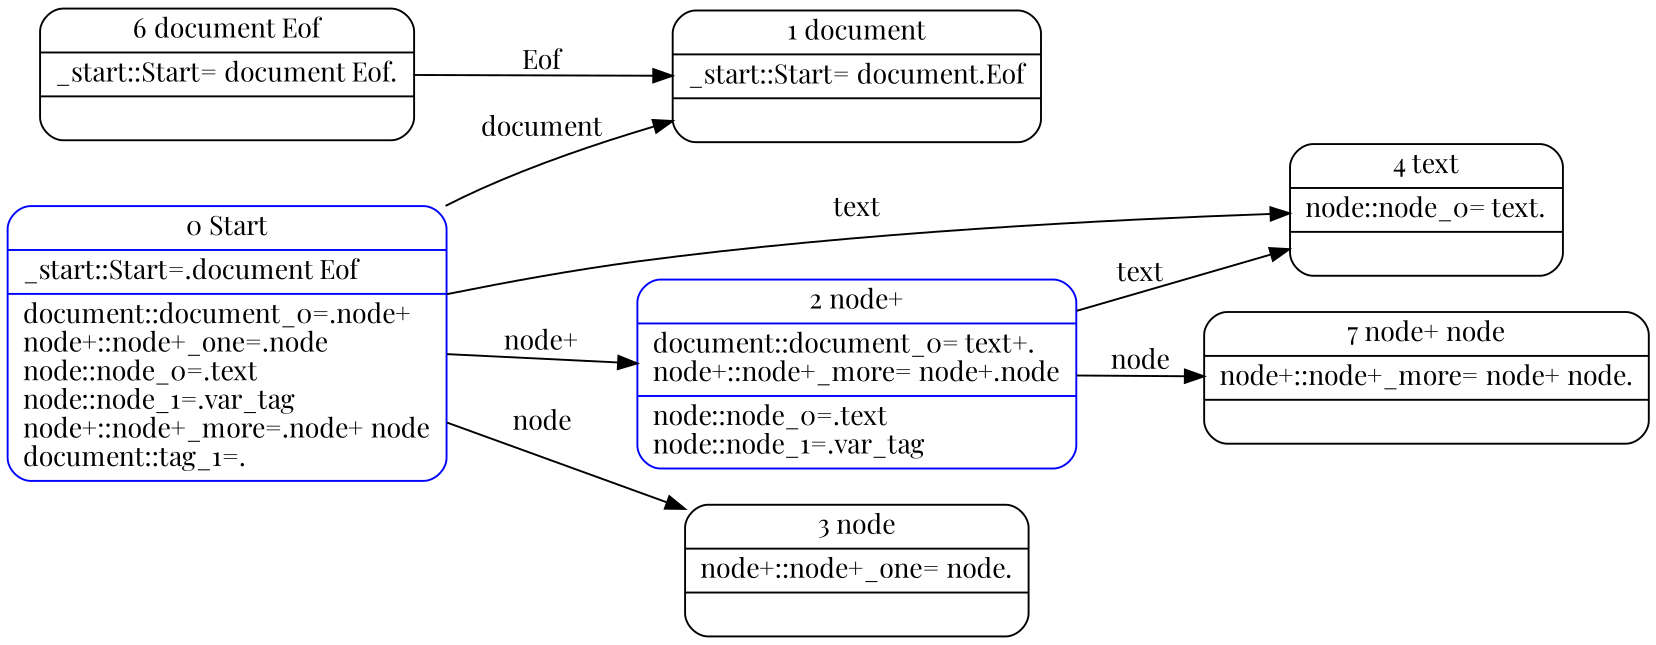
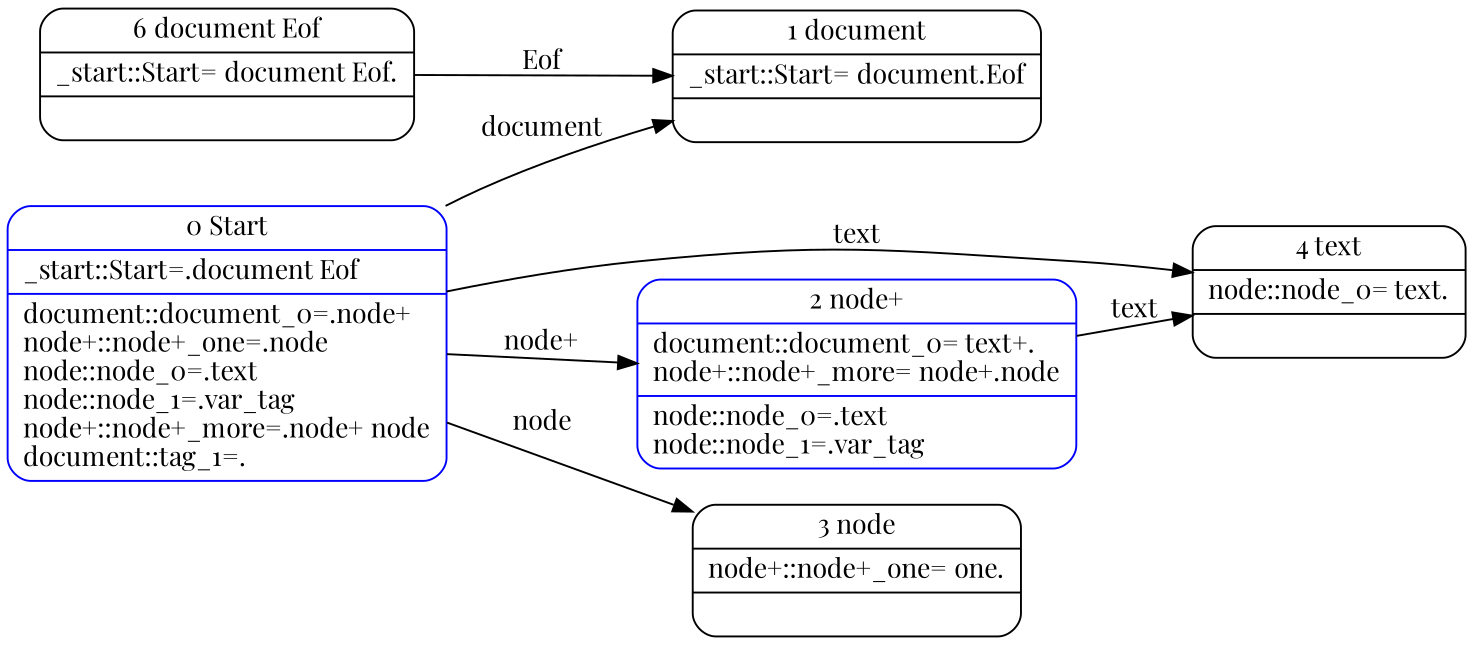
(1426, 378) -> none
(857, 570) -> (857, 570)
